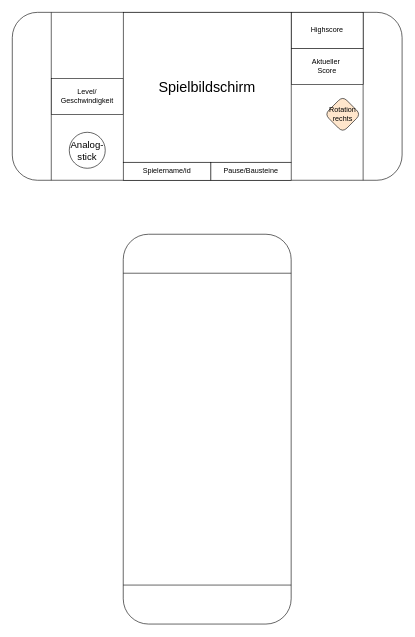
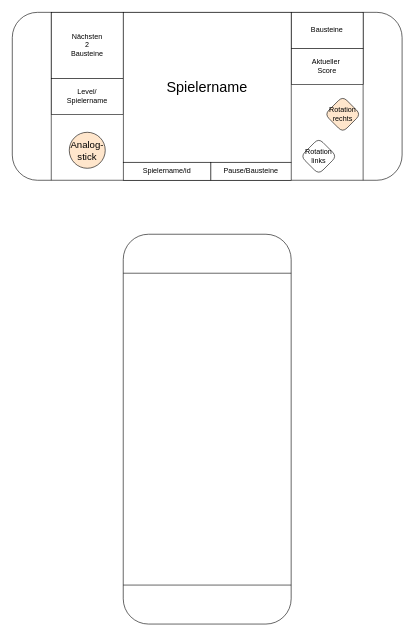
(327, 30) -> (327, 30)
none -> (87, 45)
(207, 87) -> (207, 87)
(87, 96) -> (87, 96)
(87, 150) -> (87, 150)
none -> (319, 156)
